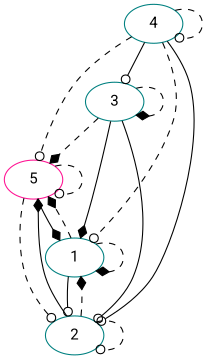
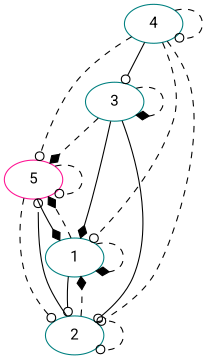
(185, 191) -> (185, 191)
(43, 267) -> (43, 267)
